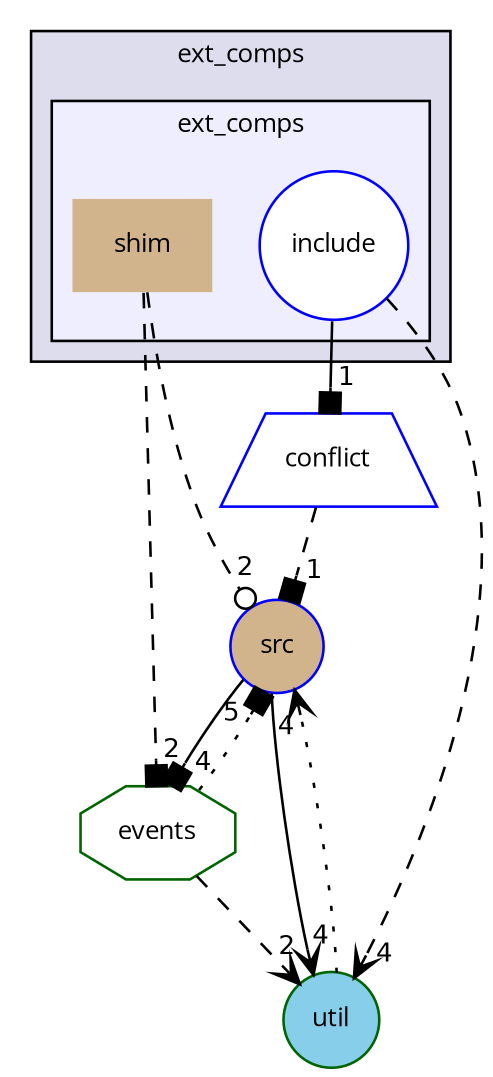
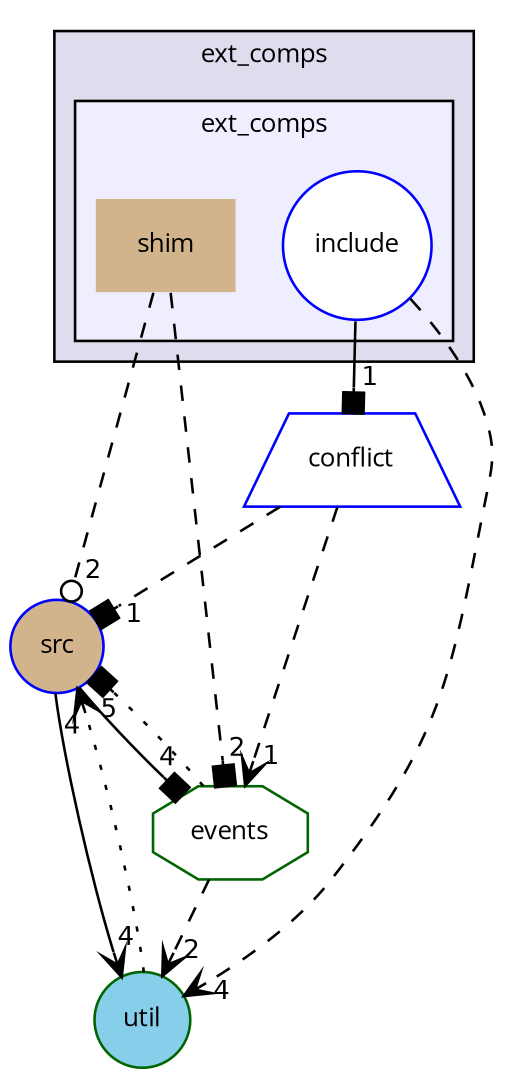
none -> (295, 634)
